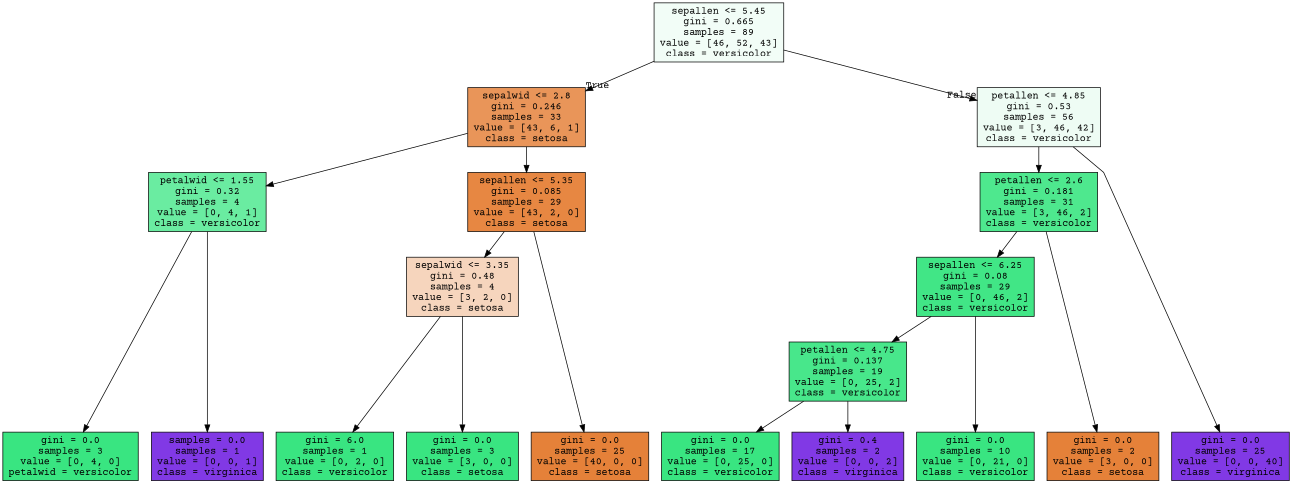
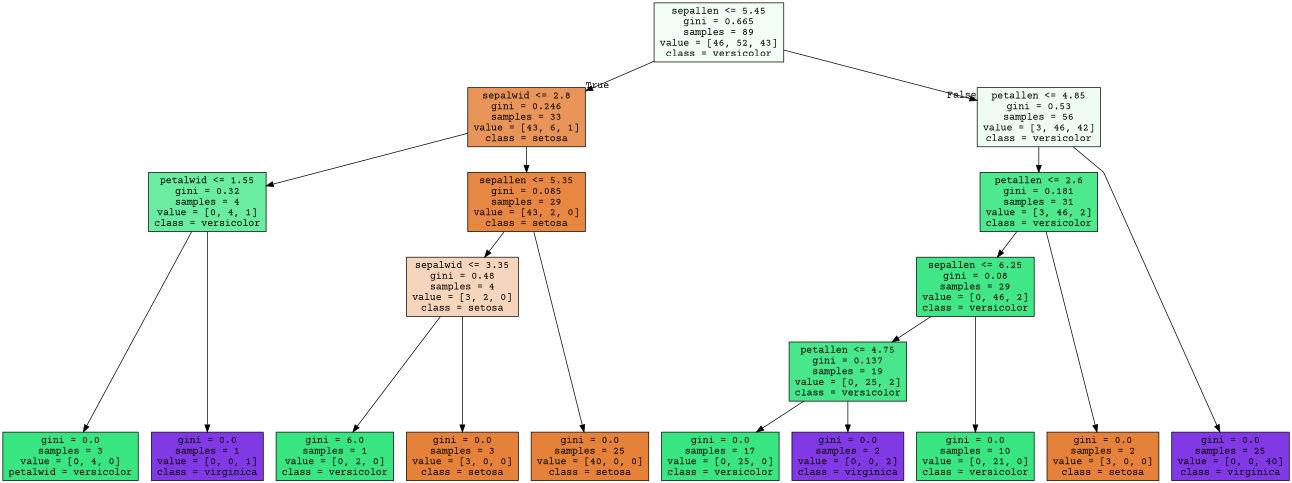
(207, 456) -> (207, 456)
(462, 456) -> (462, 456)
(848, 456) -> (848, 456)
